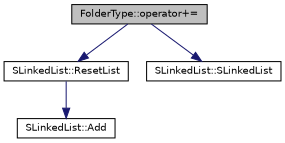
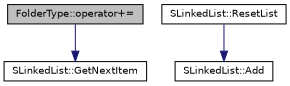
(107, 39) -> none
(214, 71) -> (75, 71)
